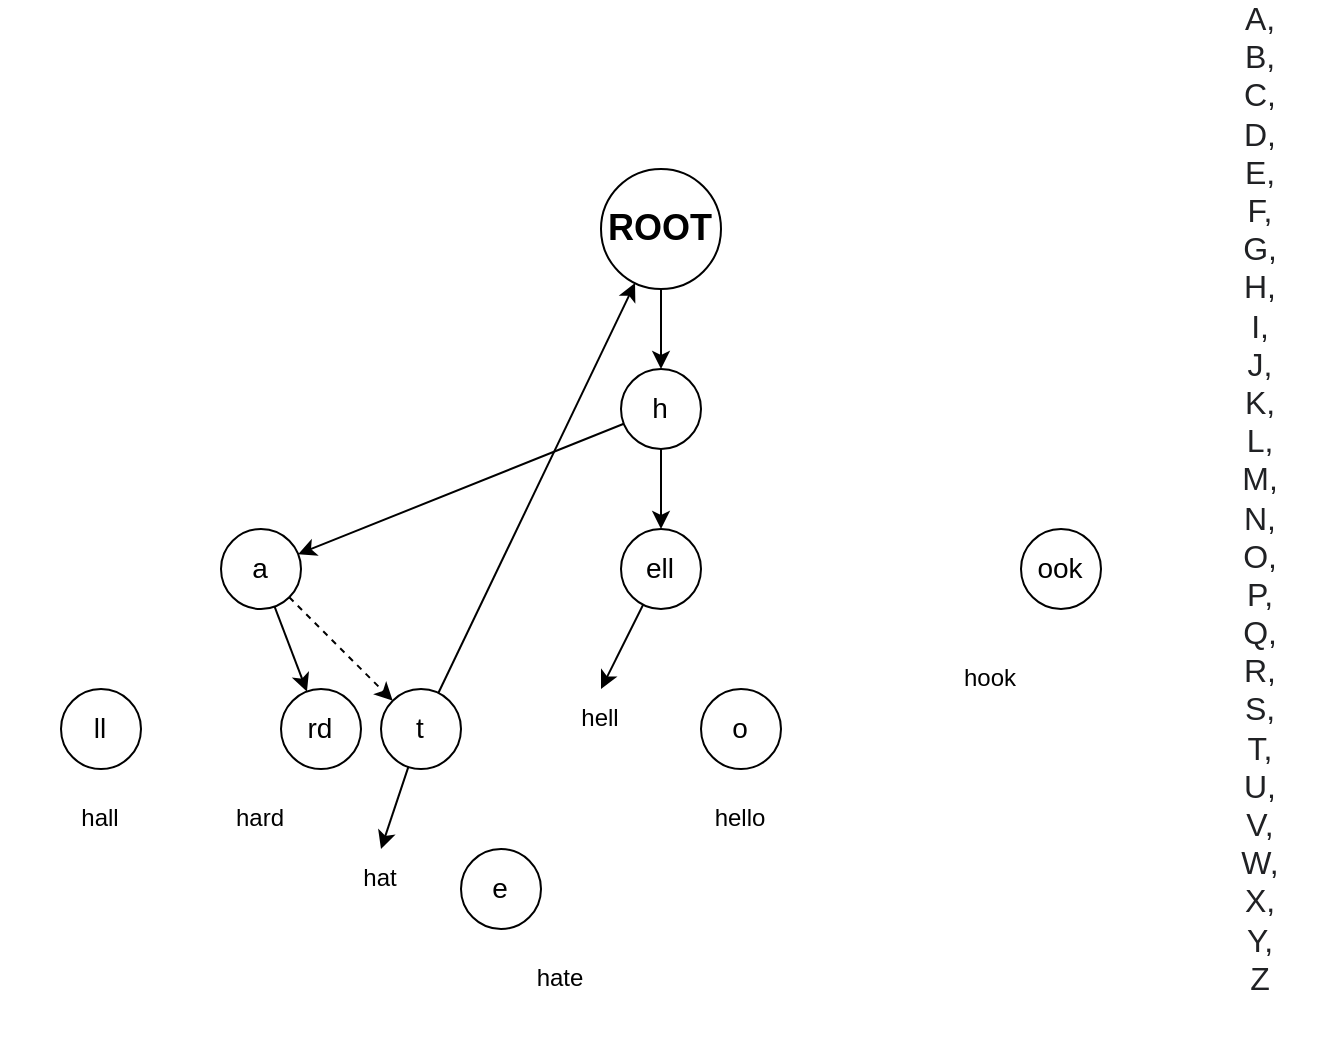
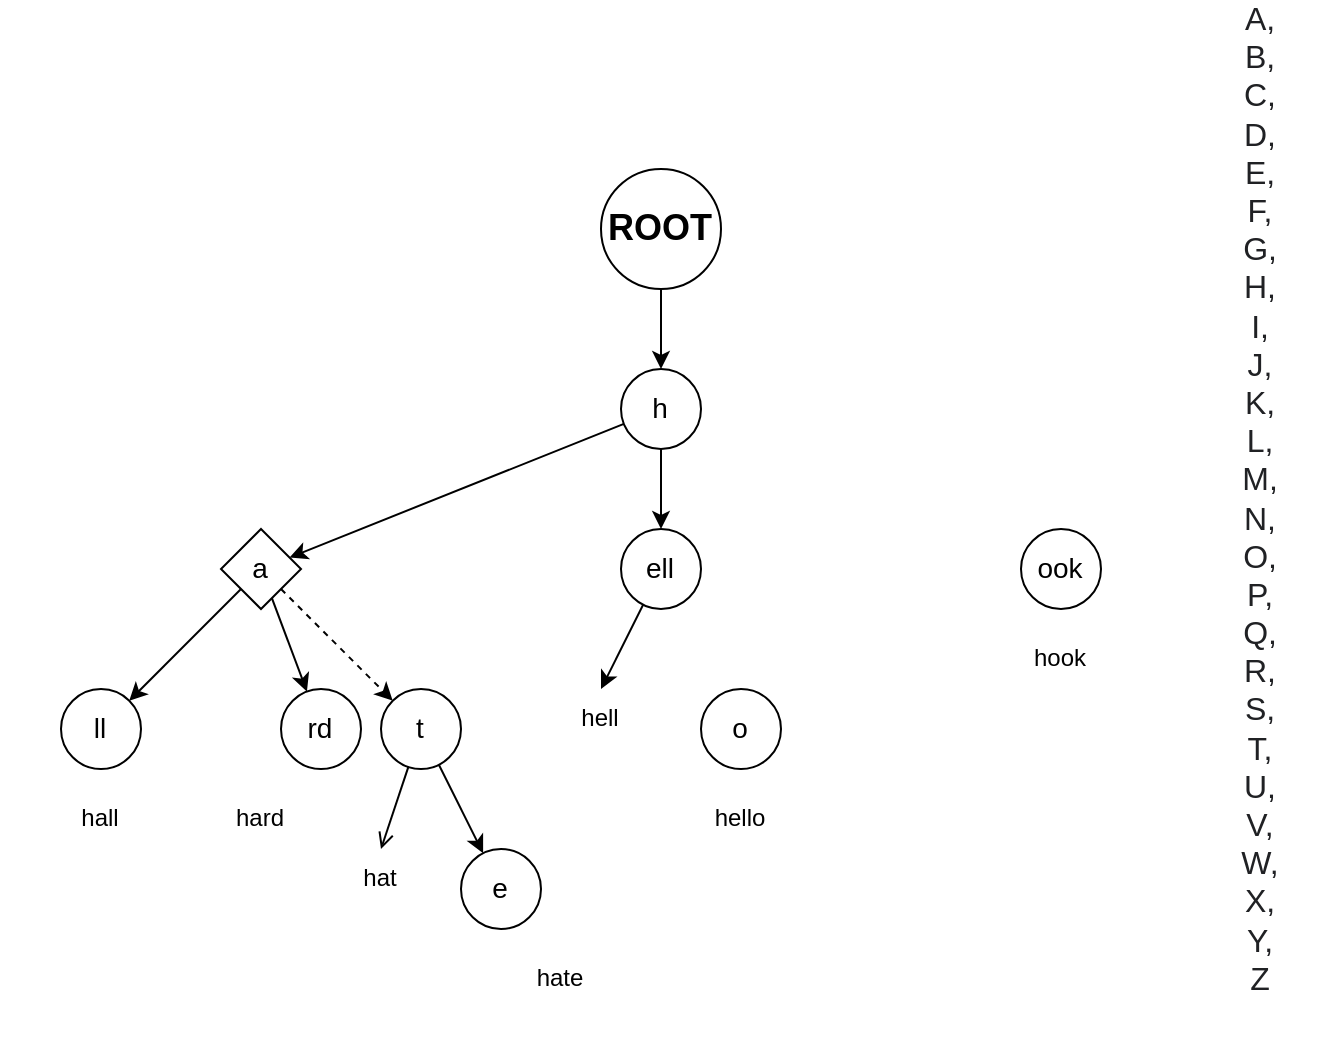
(261, 569) -> (261, 569)
(496, 574) -> (458, 803)
none -> (189, 641)
(991, 679) -> (1061, 659)
(386, 835) -> (385, 838)
